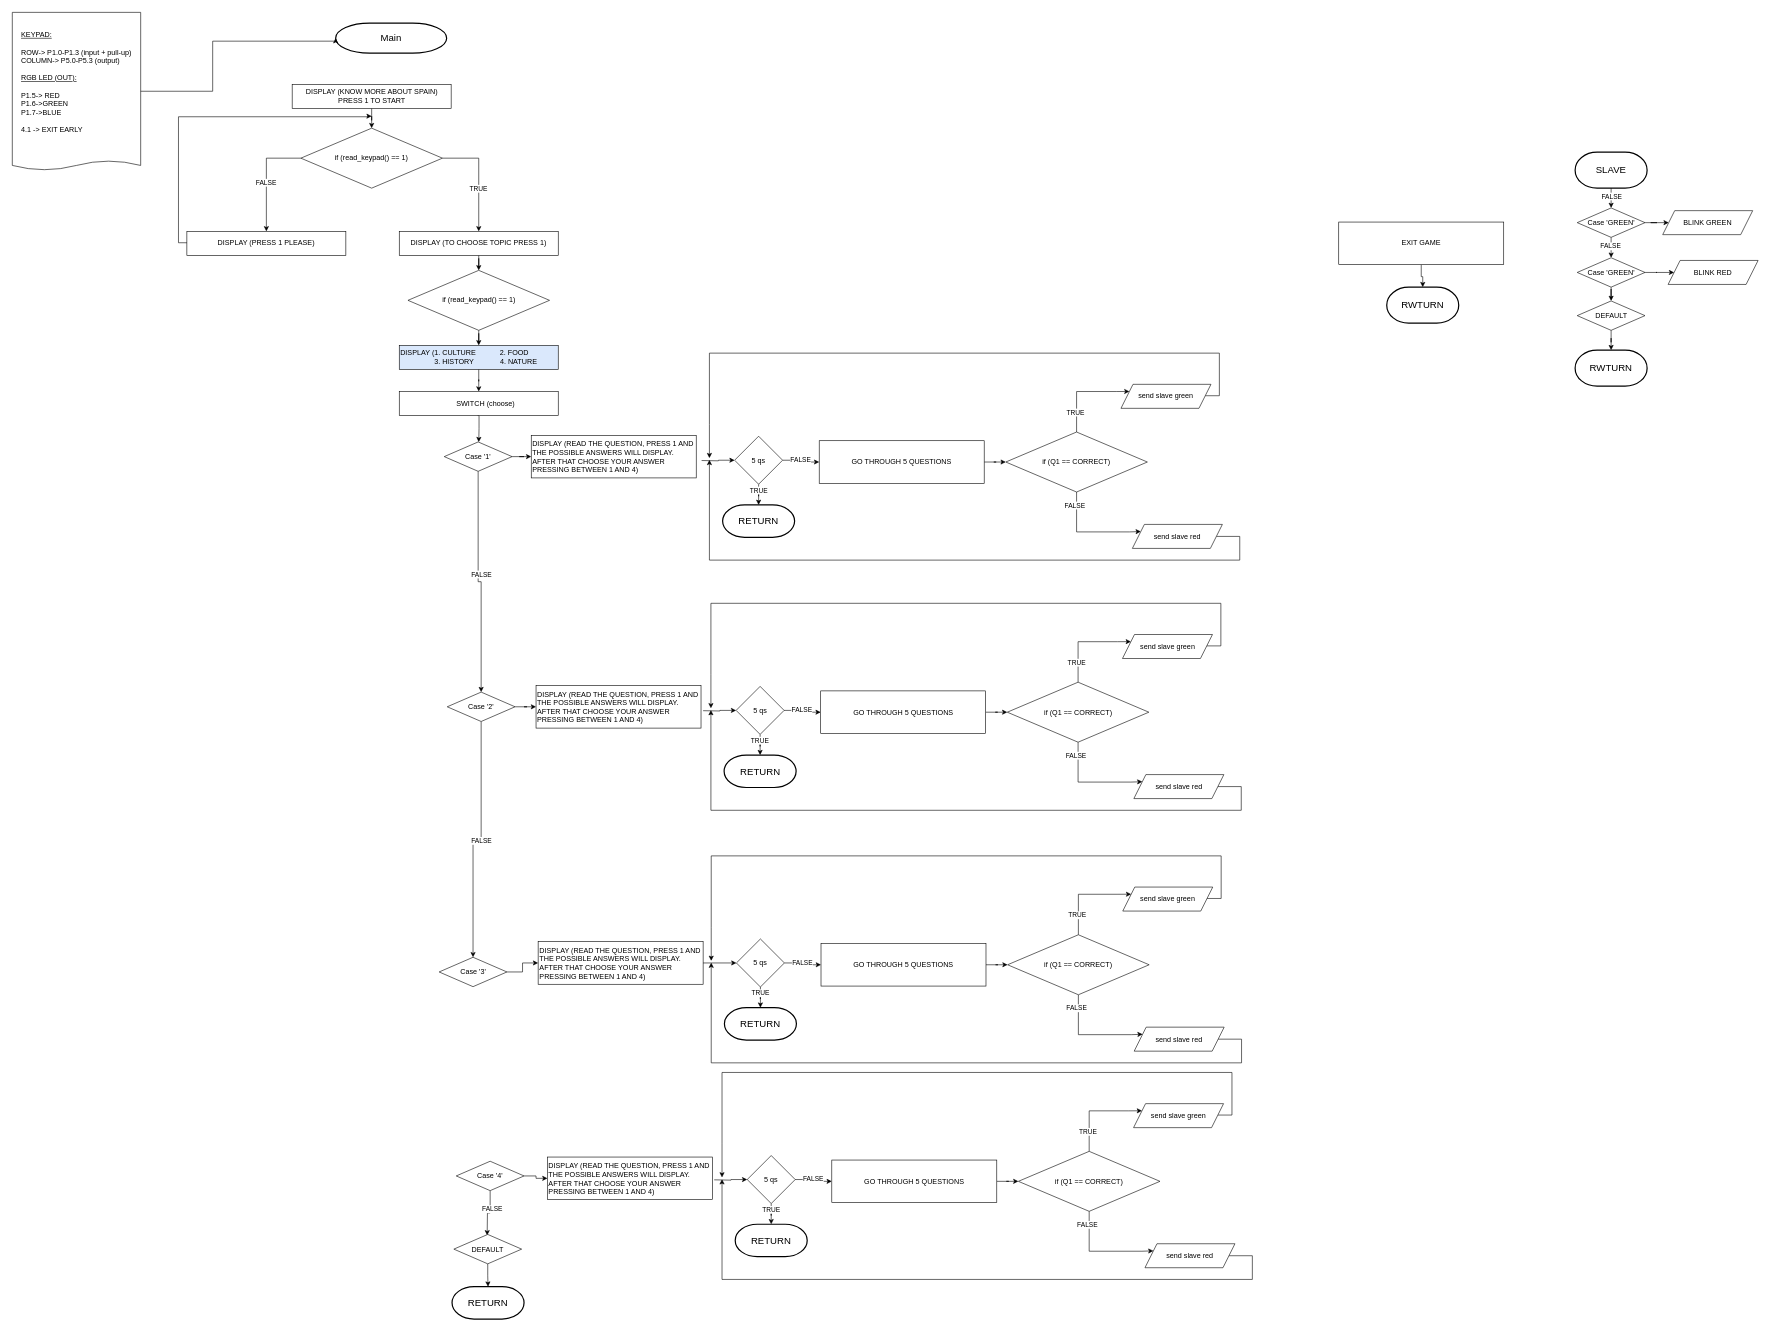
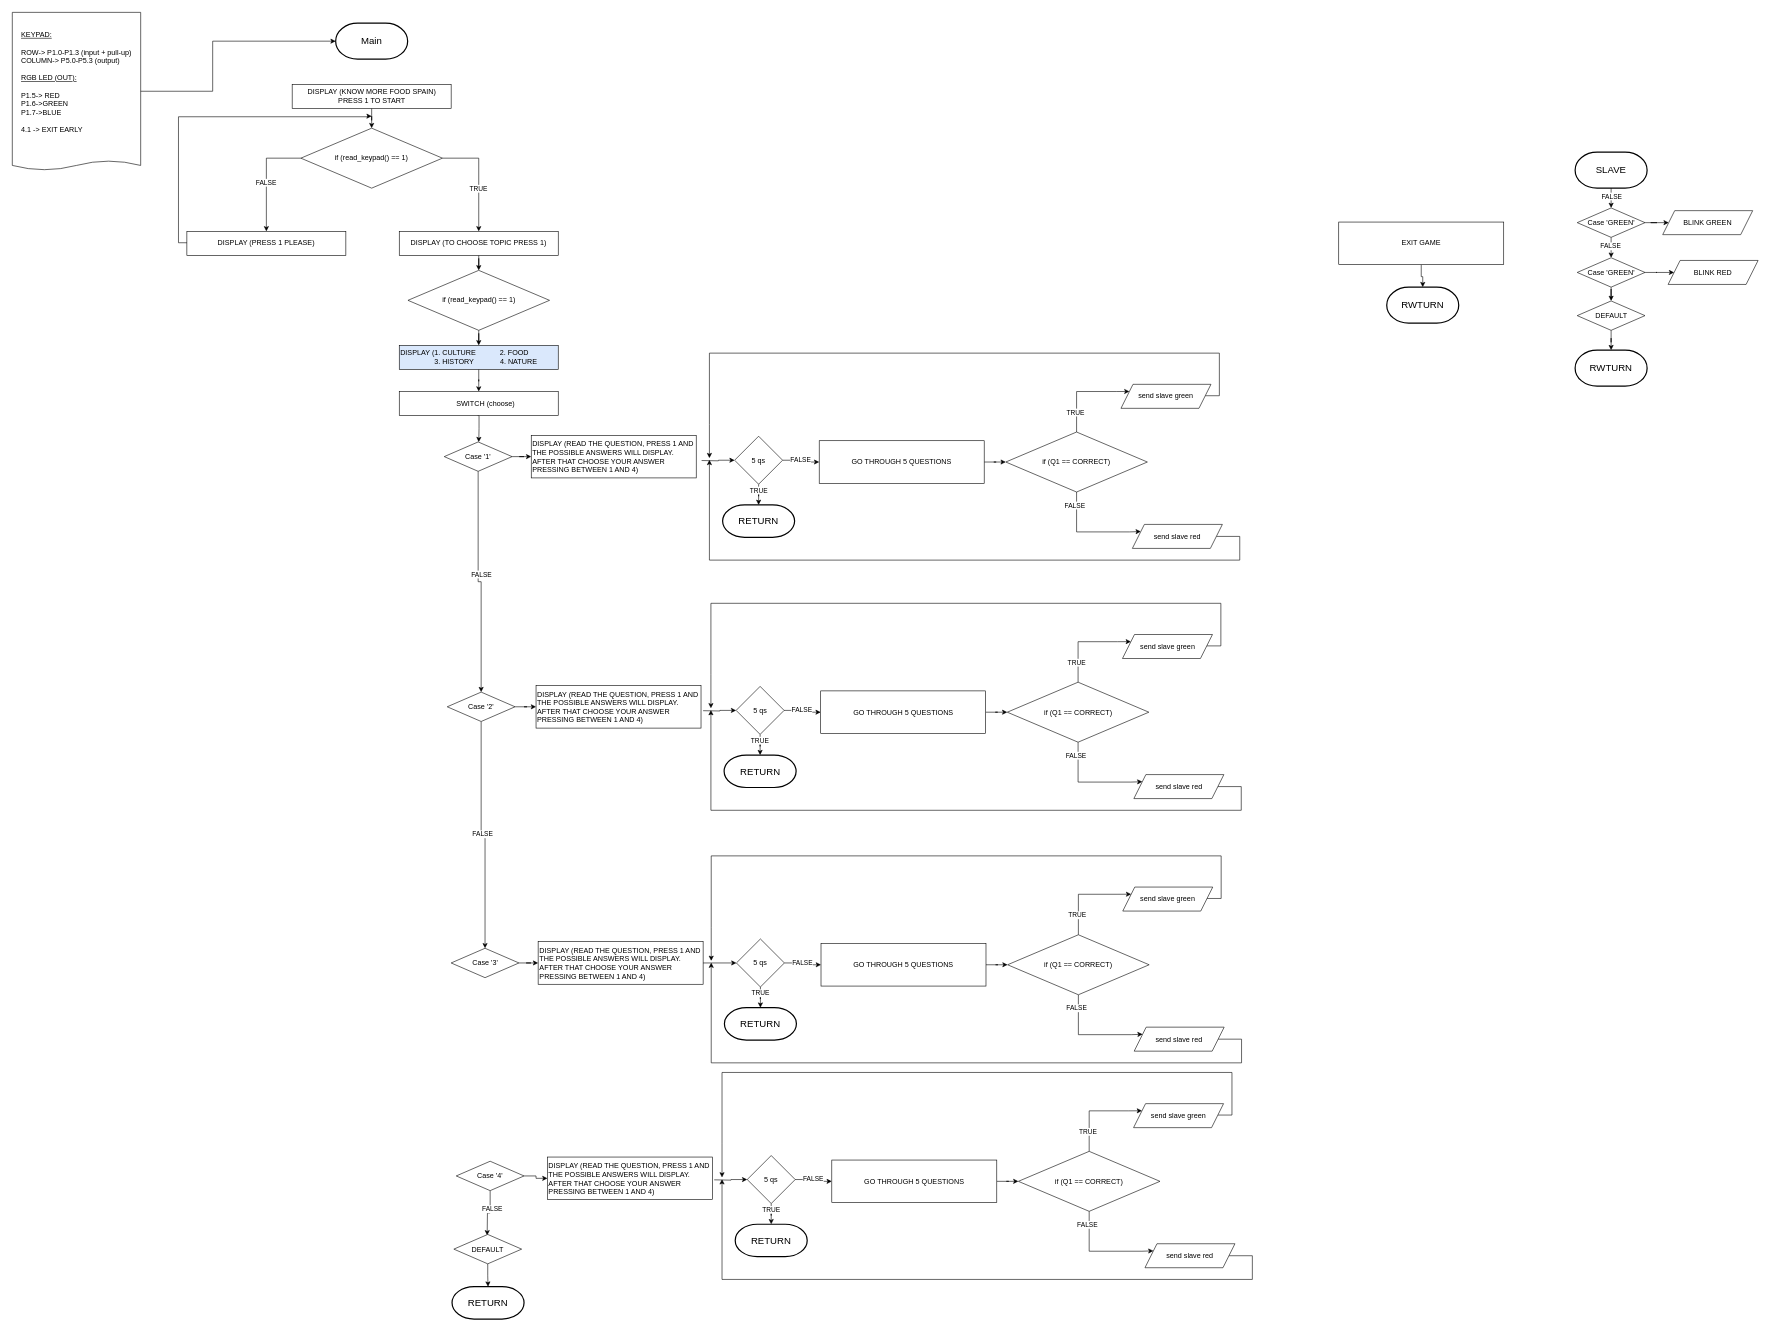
(391, 38) -> (372, 41)
(372, 96) -> (372, 96)
(473, 972) -> (485, 963)
